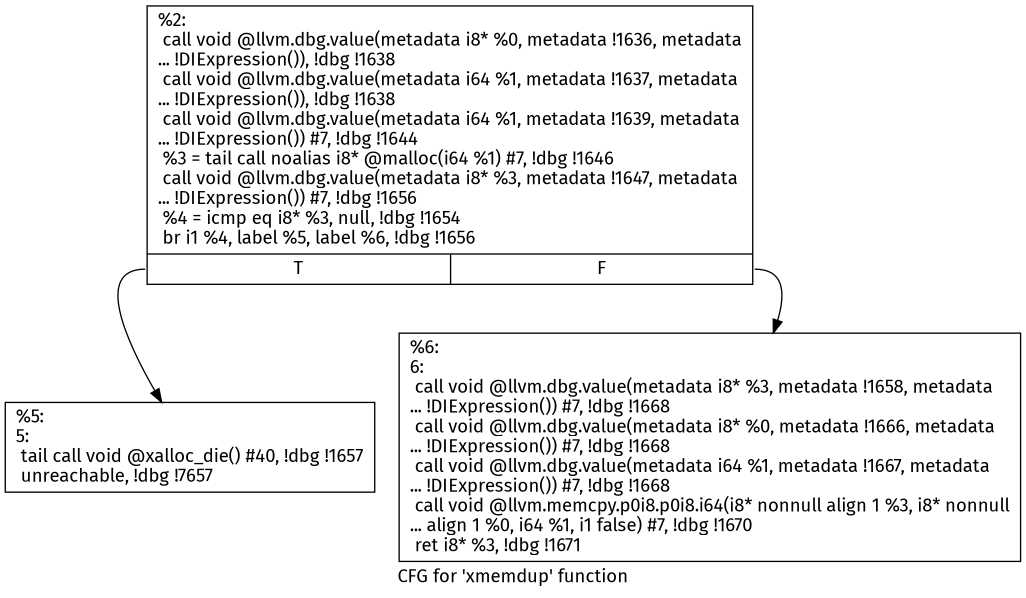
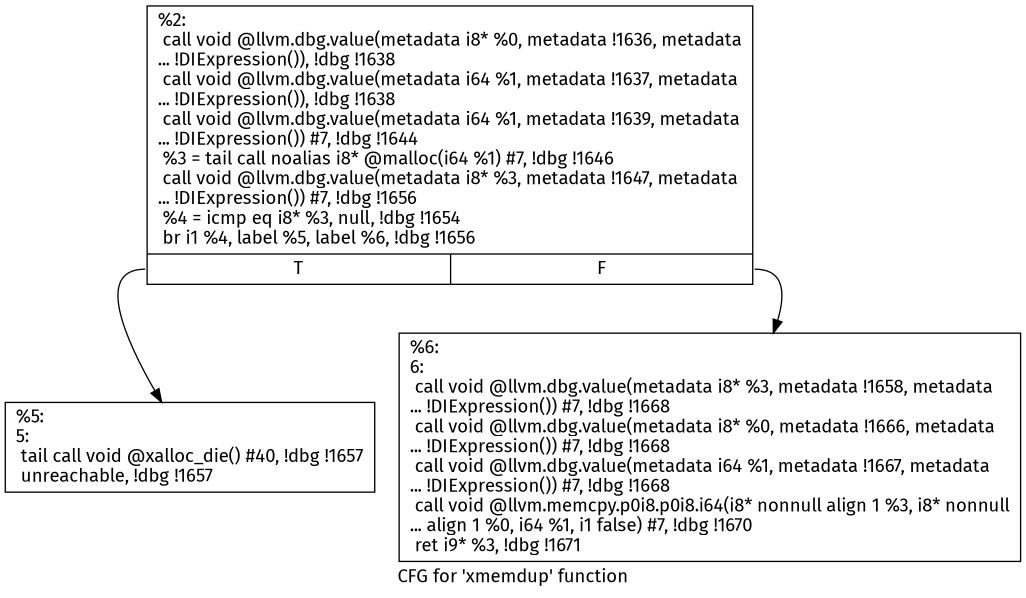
(115, 476) -> (115, 476)
(495, 546) -> (495, 546)
